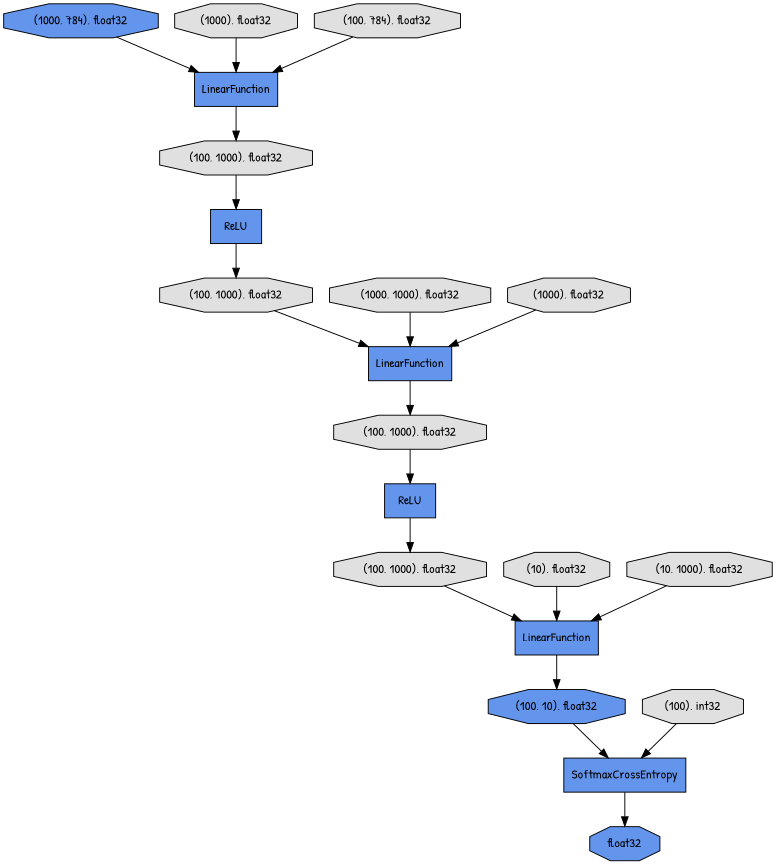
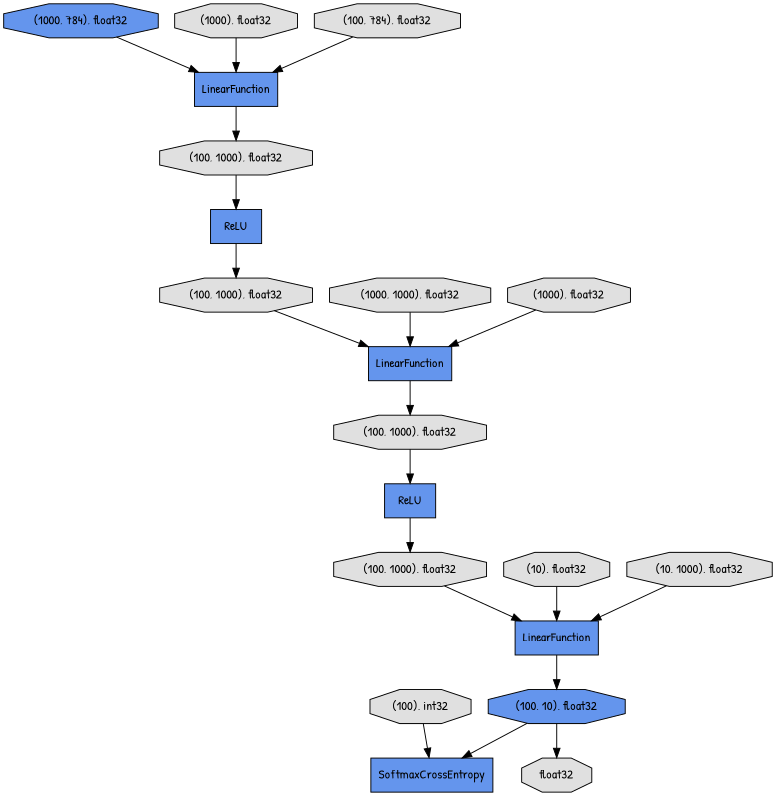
(625, 804) -> (557, 736)
(625, 844) -> (557, 775)
